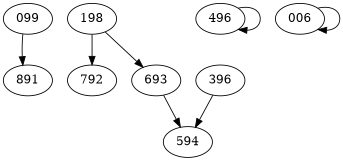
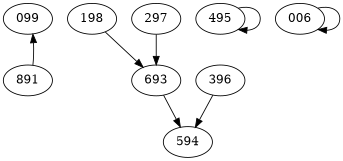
none -> (156, 19)
(220, 19) -> (220, 19)
(22, 45) -> (34, 54)
(92, 80) -> none
